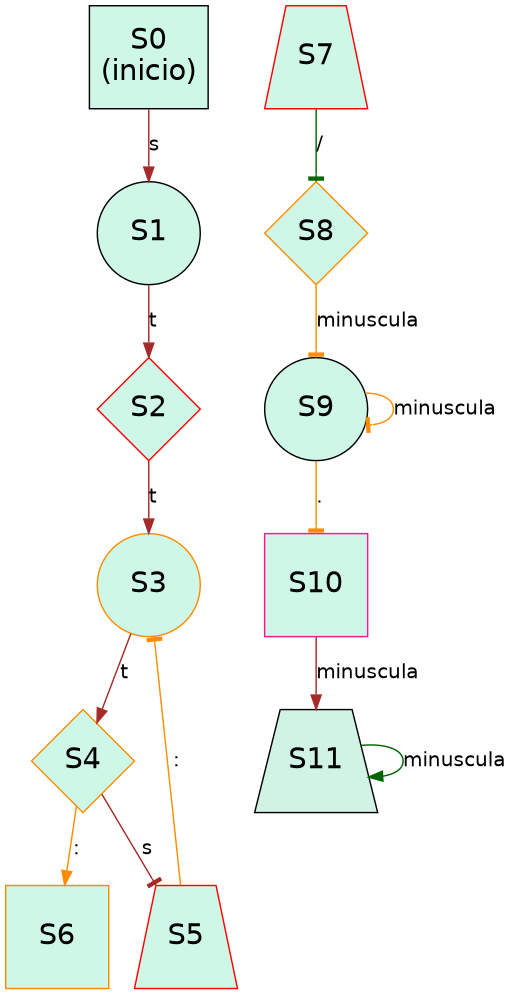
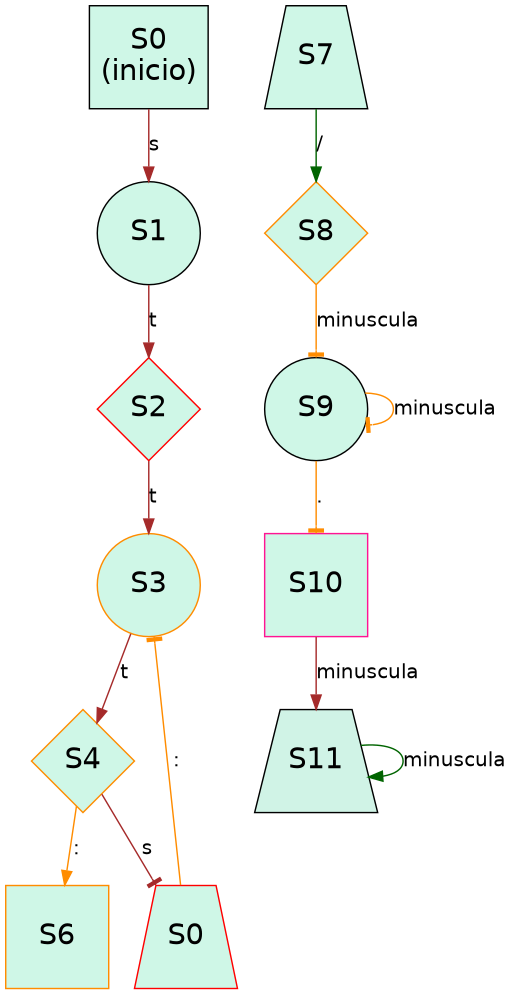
(316, 57) -> (316, 57)
(316, 142) -> (316, 142)
(186, 937) -> (186, 937)
